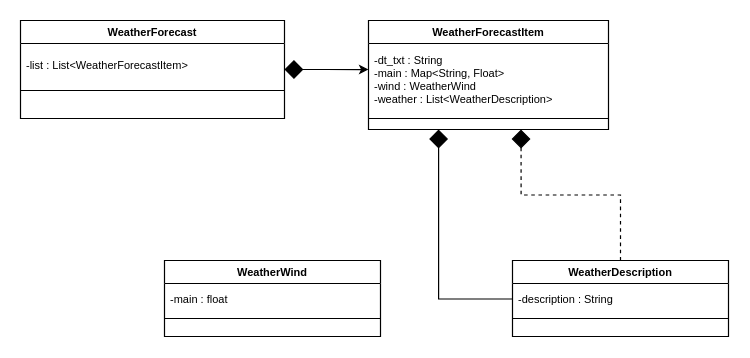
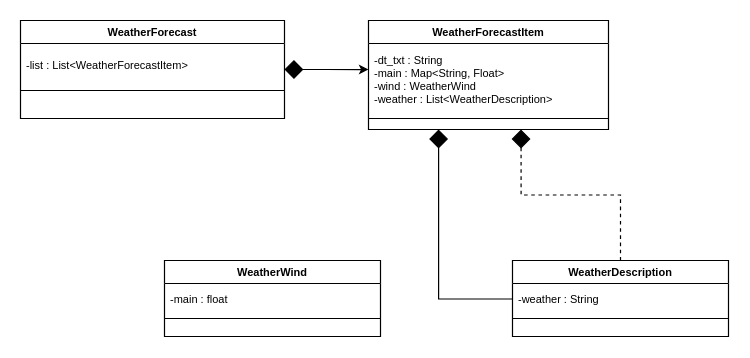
(574, 299) -> (565, 299)
